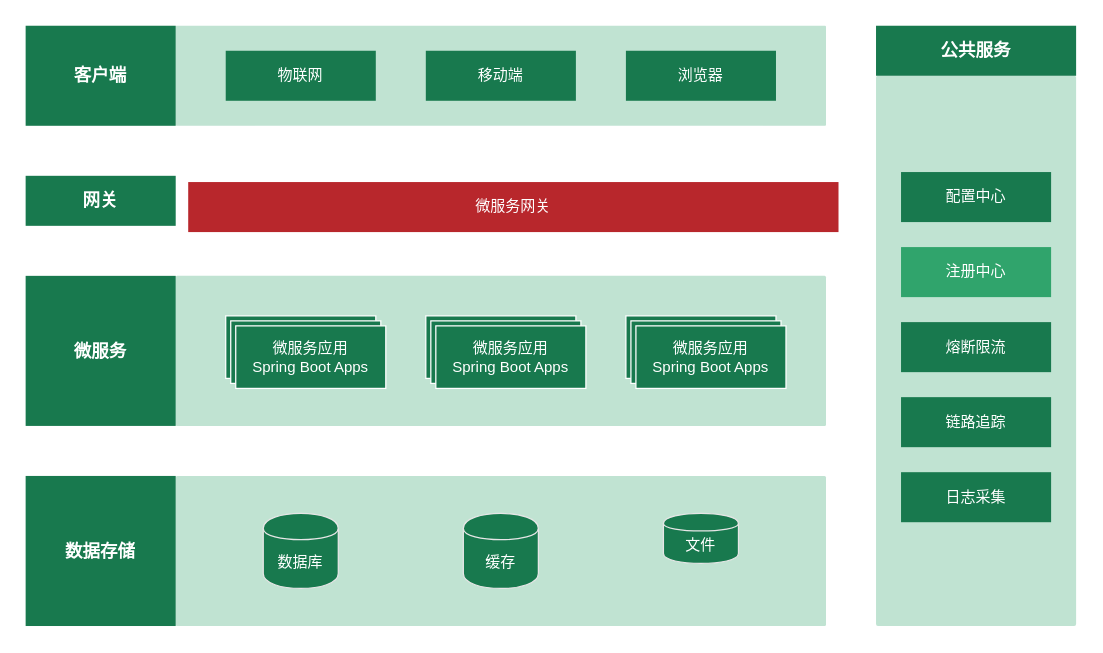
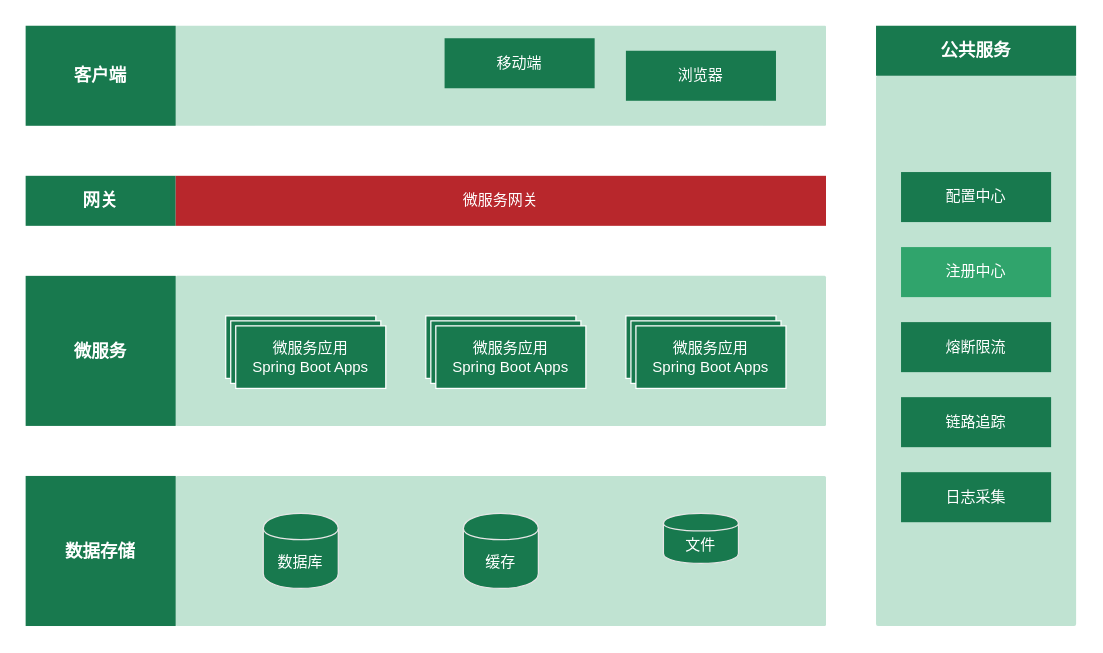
(301, 76) -> none
(501, 76) -> (519, 63)
(513, 207) -> (501, 201)
